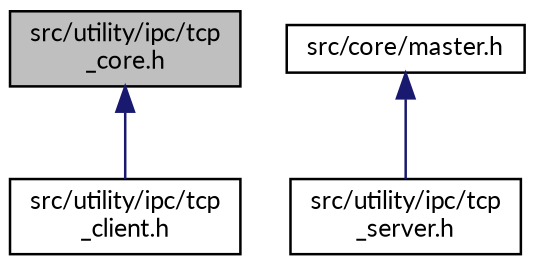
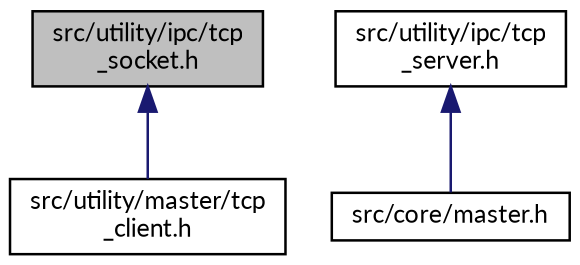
(125, 49) -> (148, 49)
(406, 139) -> (451, 152)
(125, 217) -> (148, 217)
